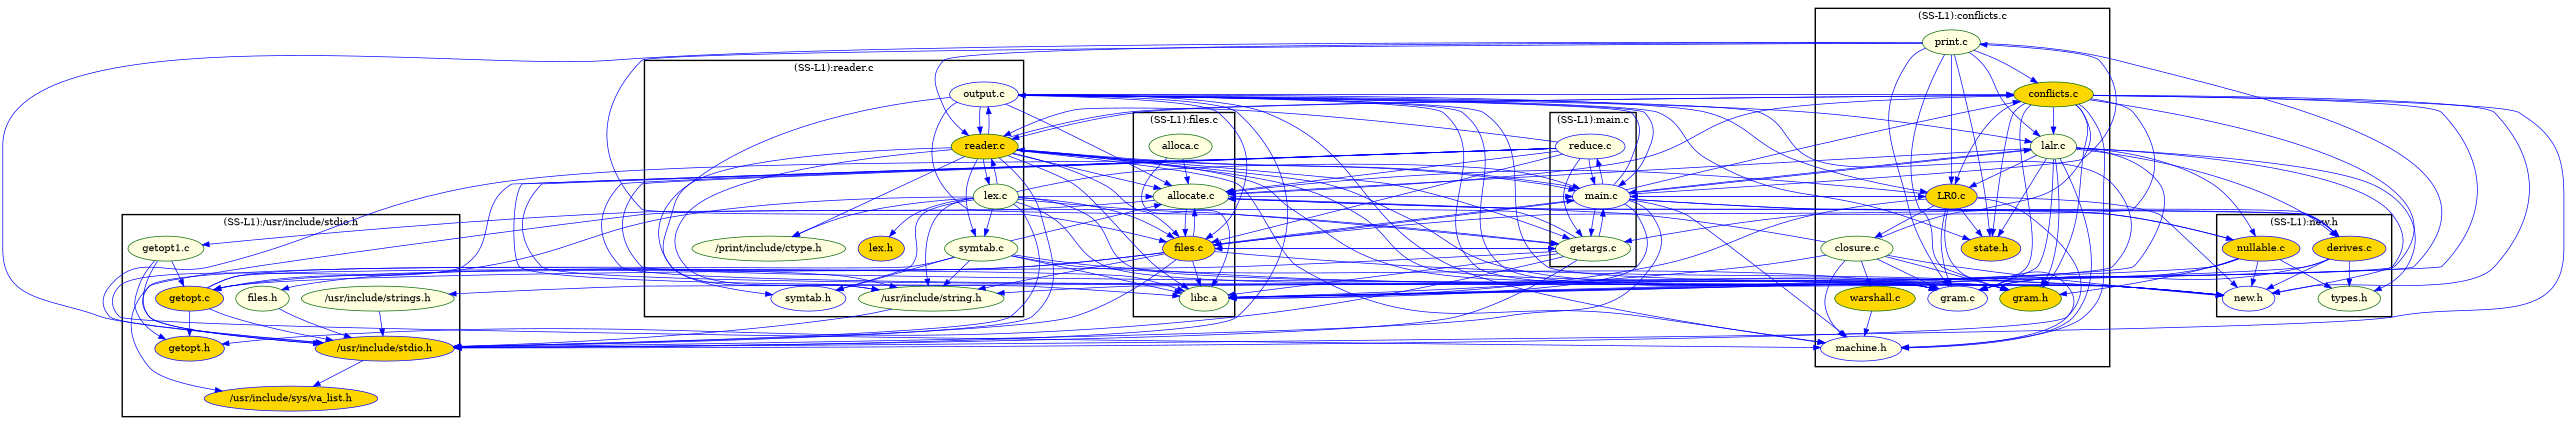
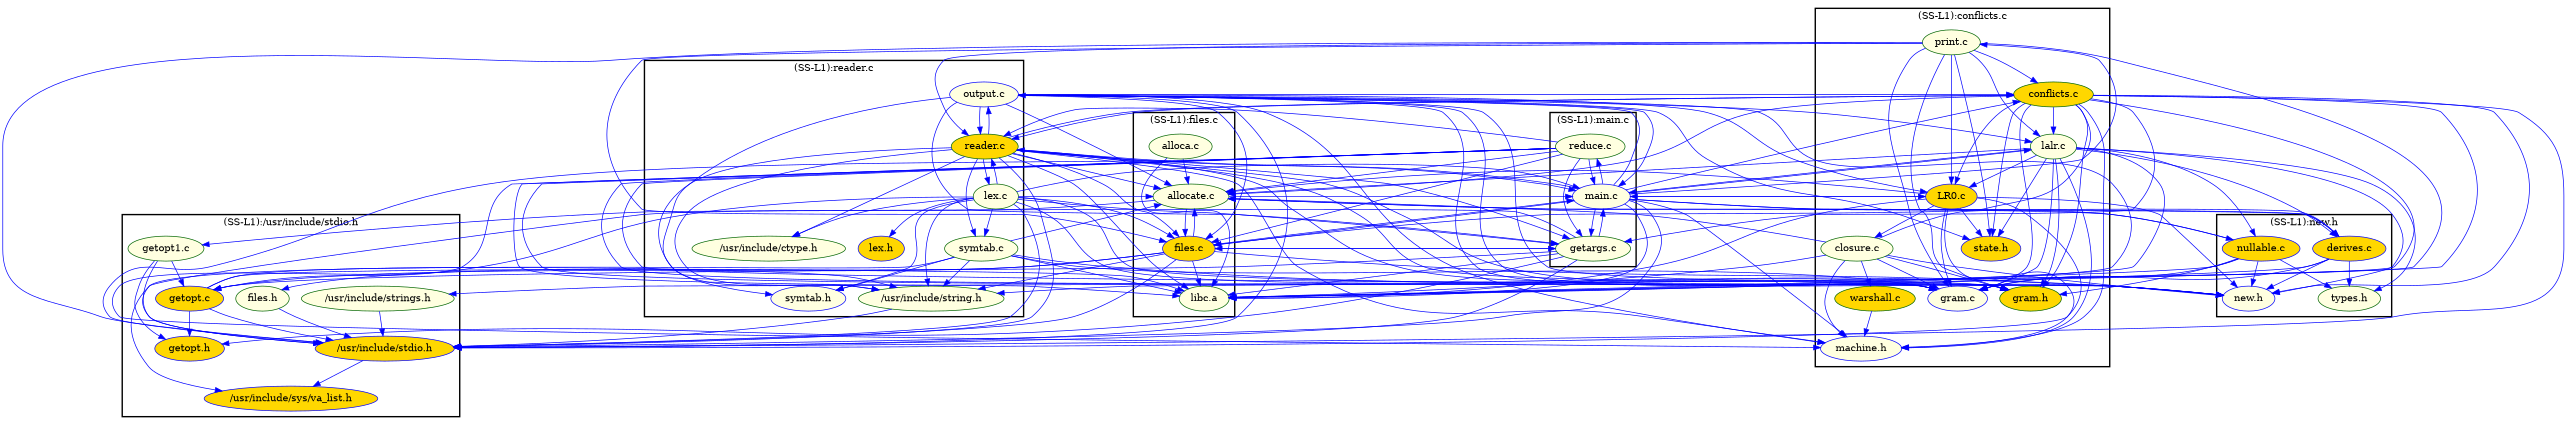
(1590, 147) -> (1590, 147)
(769, 249) -> (769, 249)
